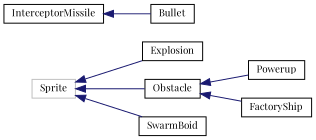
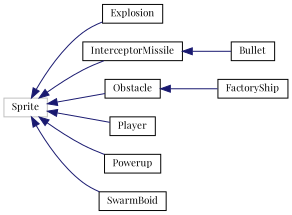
none -> (74, 75)
(229, 79) -> (75, 140)
none -> (133, 126)
